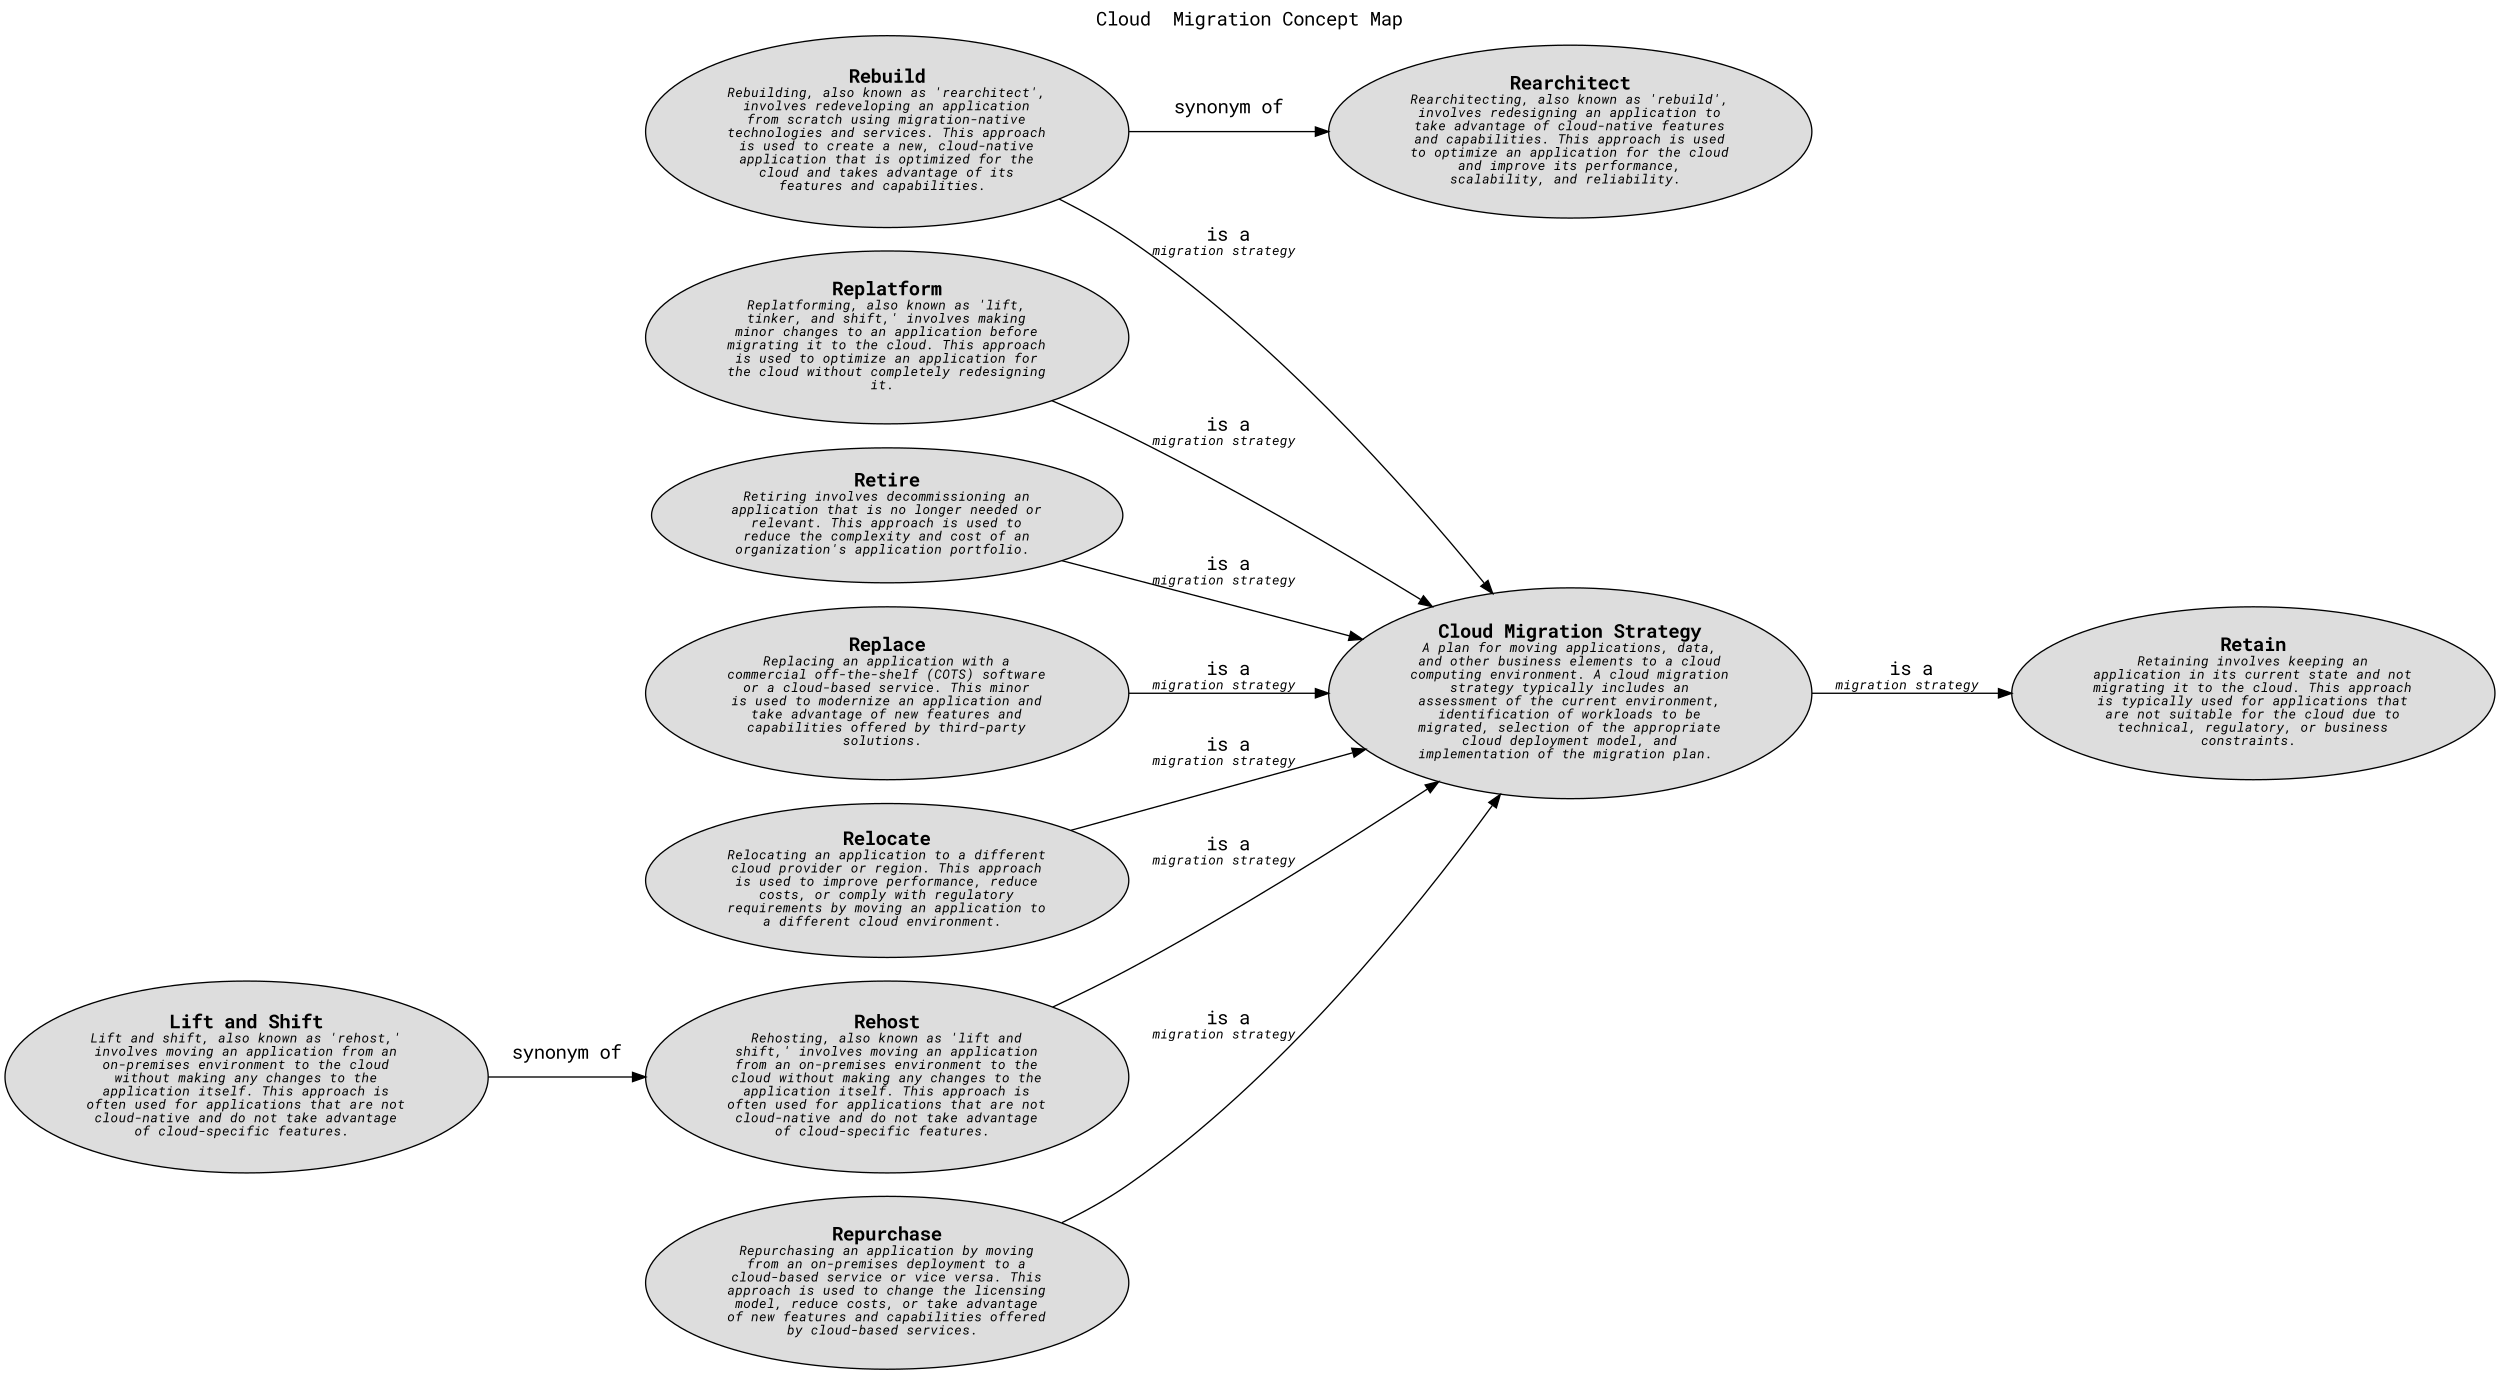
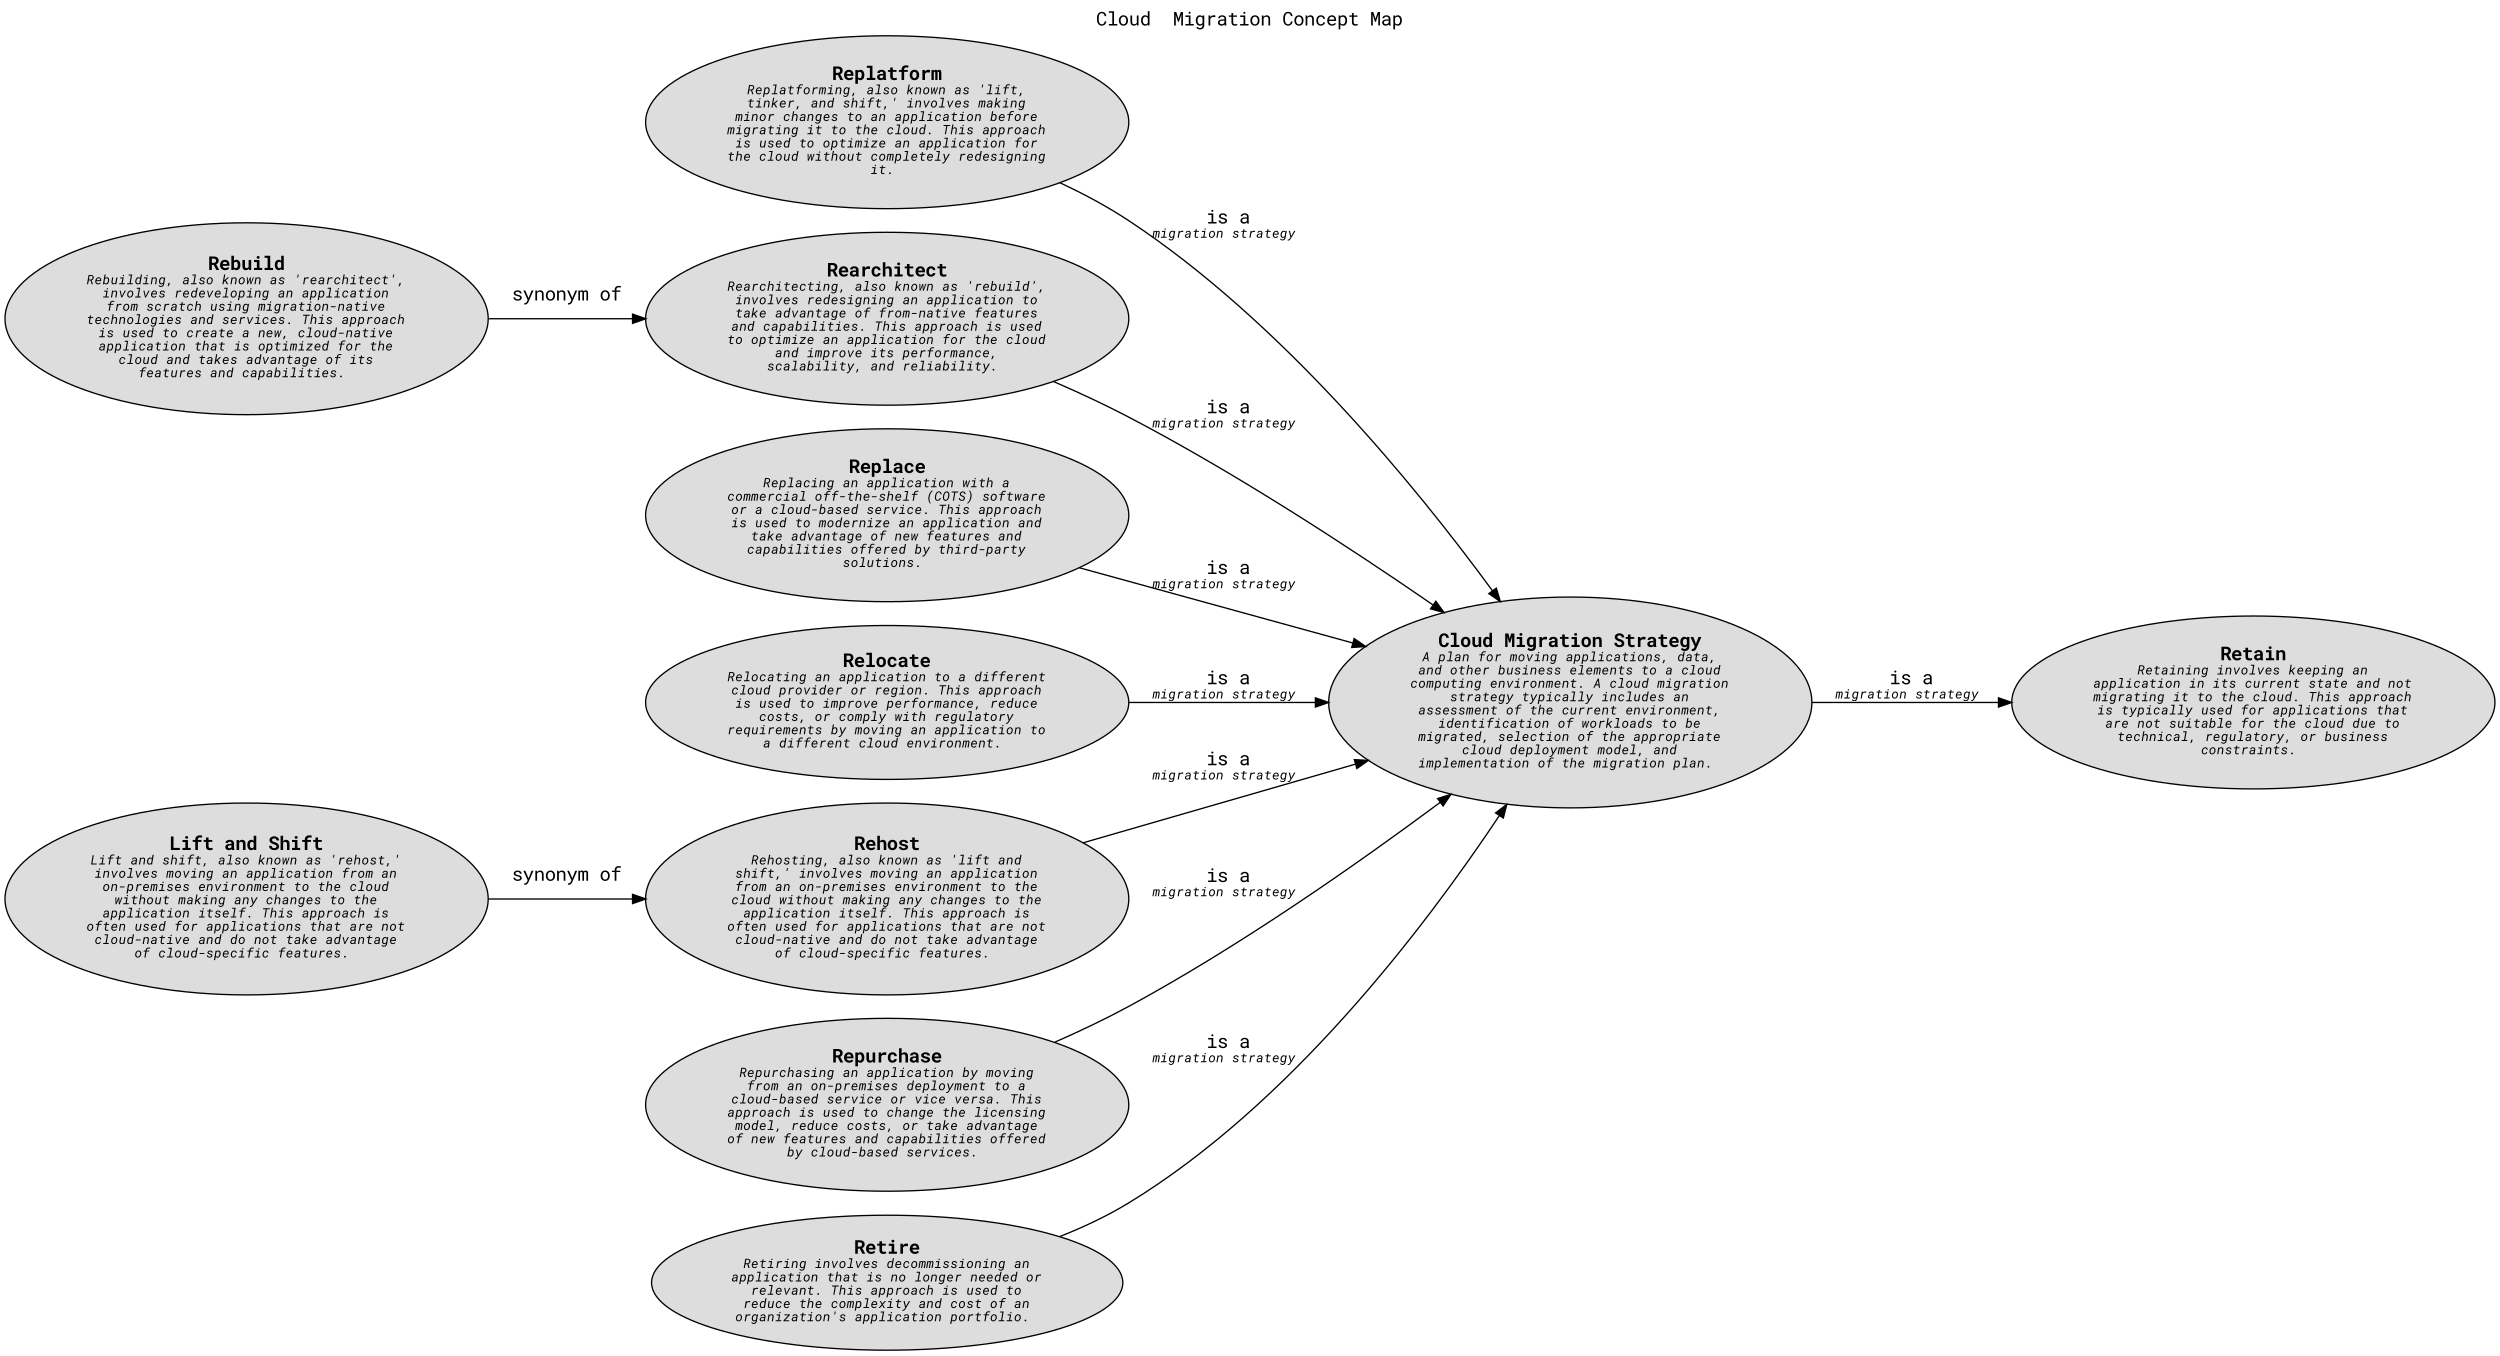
(1570, 126) -> (887, 313)
(1289, 371) -> (1248, 485)
(887, 688) -> (887, 510)
